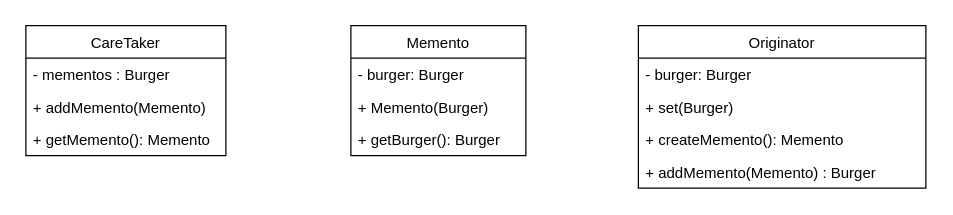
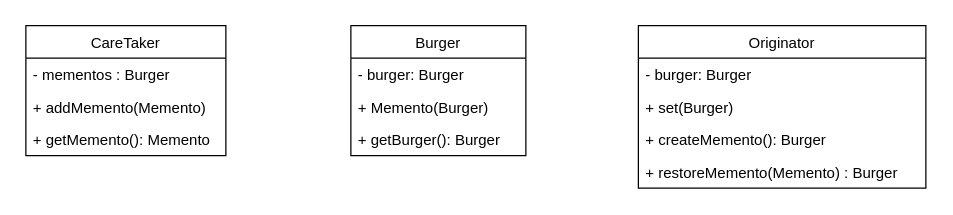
(438, 43) -> (438, 43)
(748, 140) -> (744, 140)
(763, 173) -> (780, 173)
